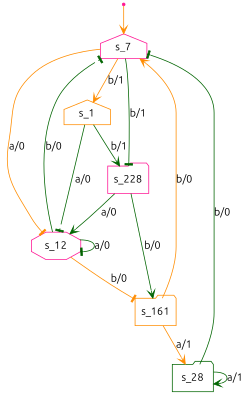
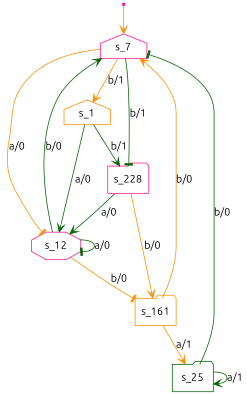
(46, 138) -> (46, 138)
(73, 175) -> (73, 175)
(141, 242) -> (141, 242)
(193, 378) -> (193, 378)
